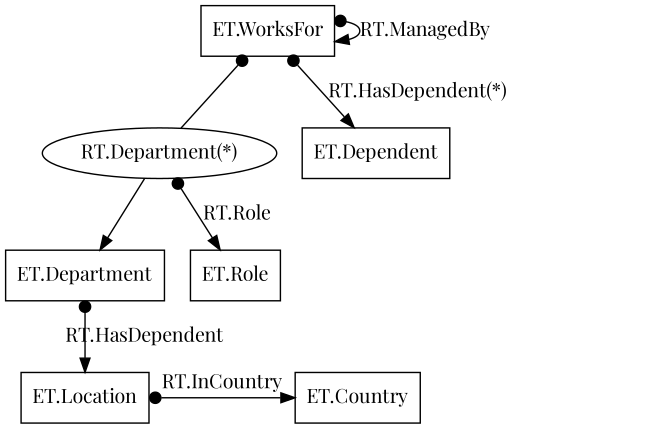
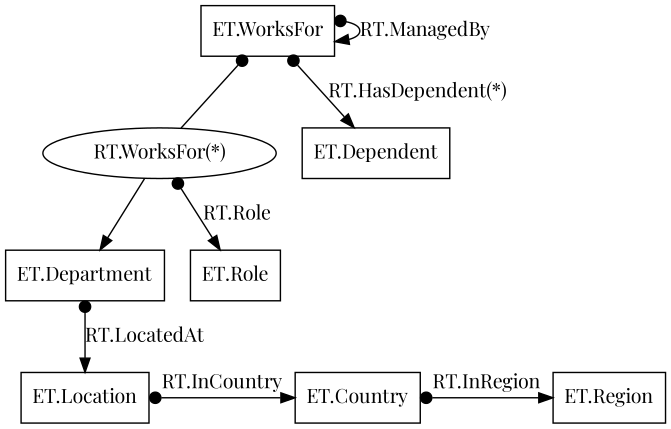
(160, 153) -> (160, 153)
(145, 337) -> (145, 337)
none -> (609, 398)
